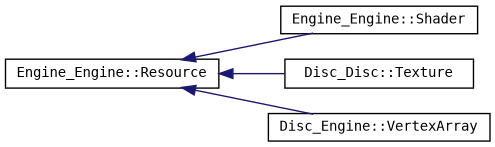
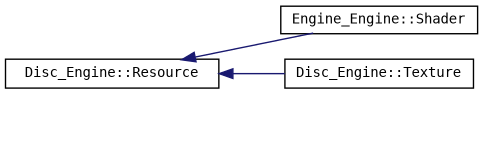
(112, 74) -> (112, 74)
(379, 74) -> (379, 74)
(379, 127) -> none
